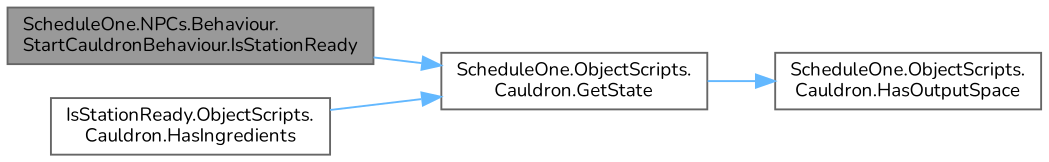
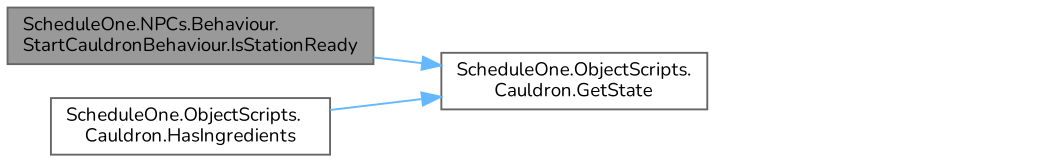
(908, 81) -> none
(190, 126) -> (190, 126)
